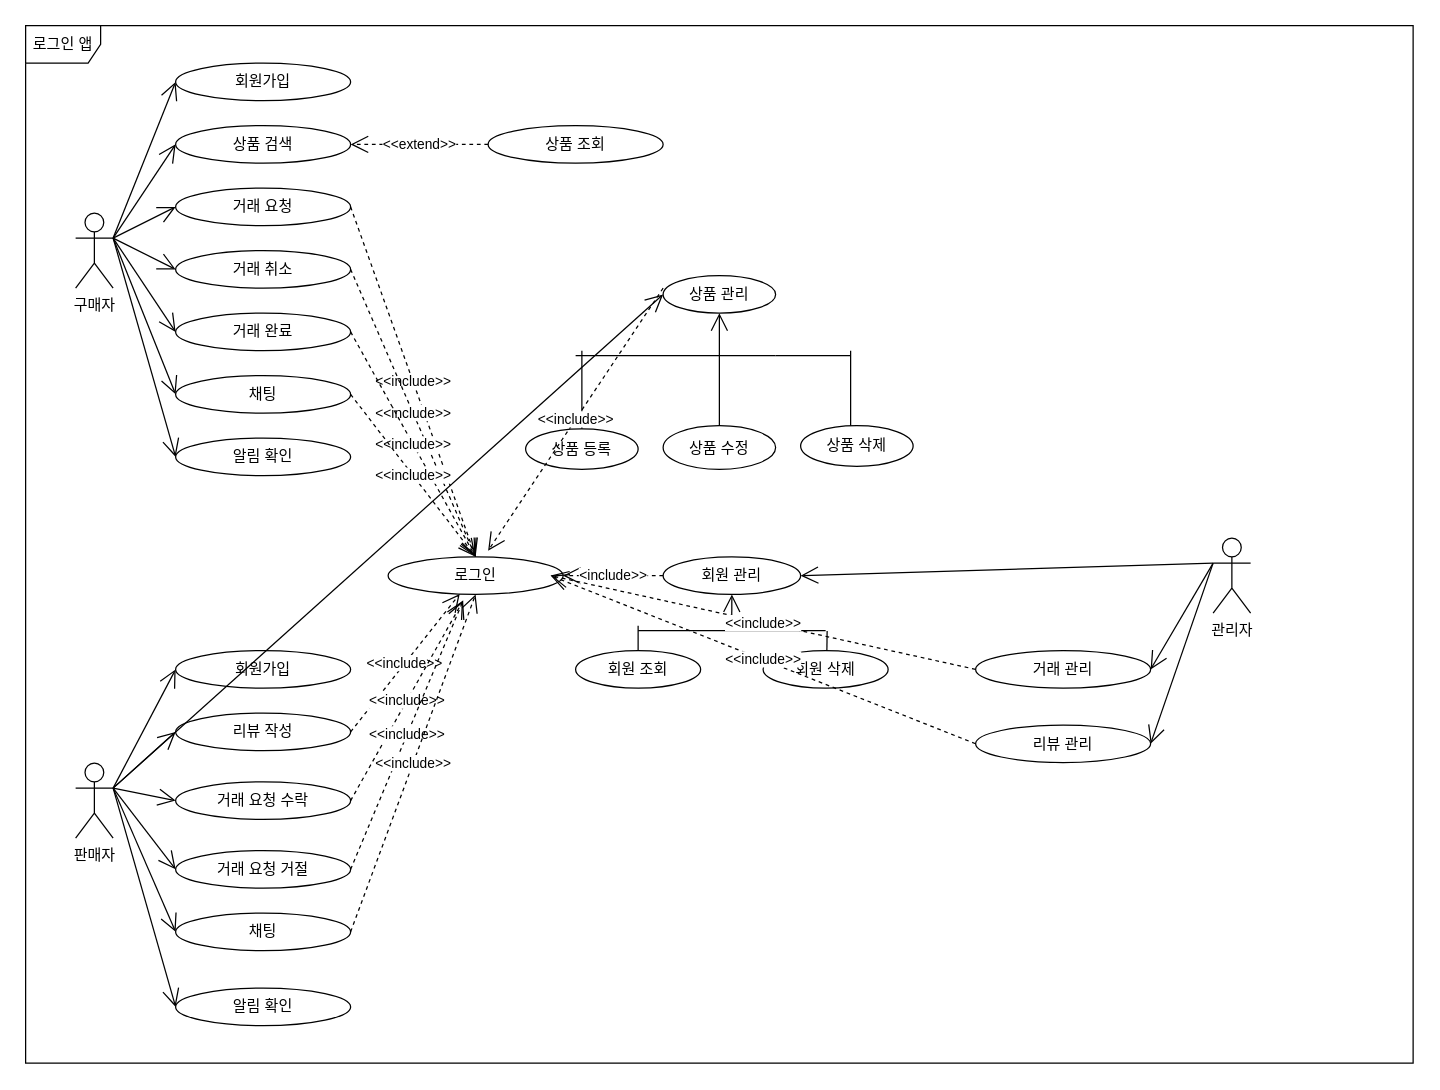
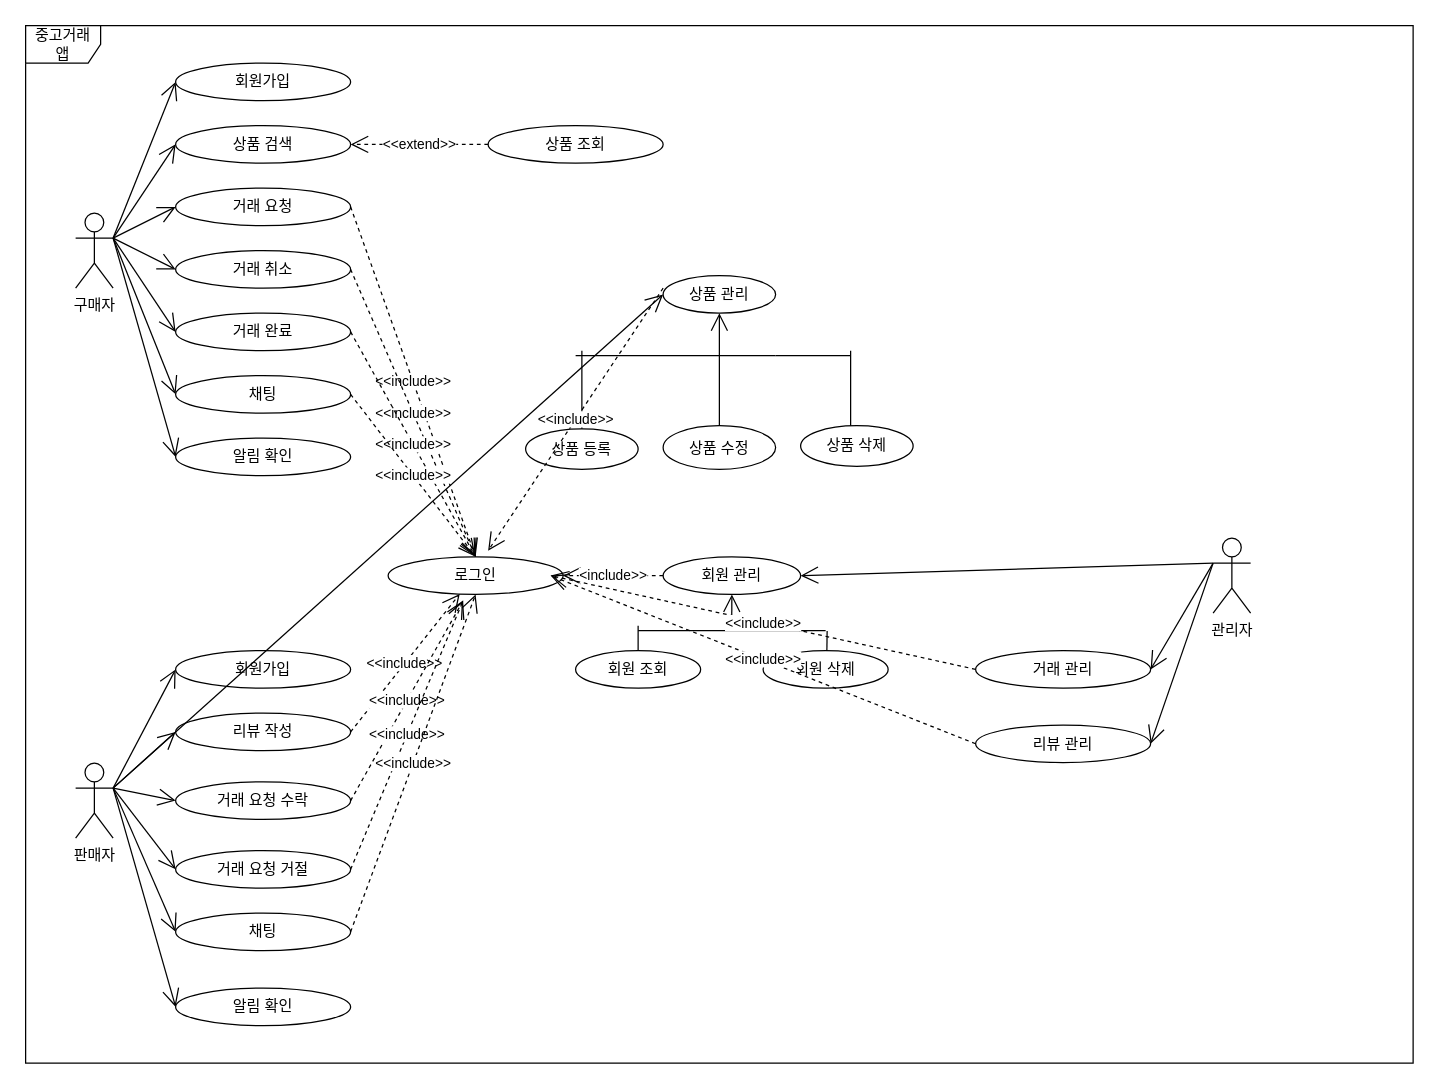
(63, 44) -> (63, 44)
